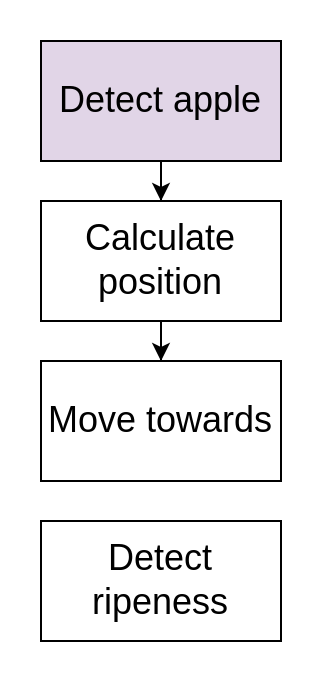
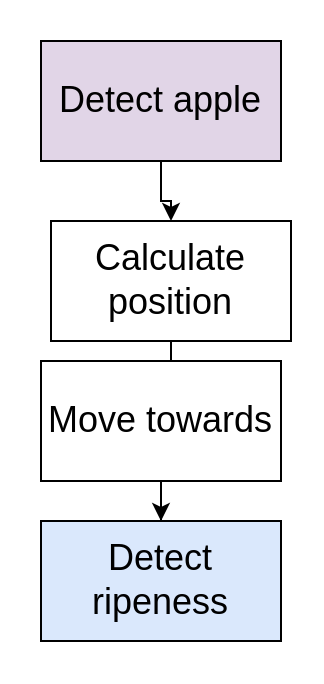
(161, 261) -> (171, 281)
none -> (161, 508)
(161, 581) -> (161, 581)
